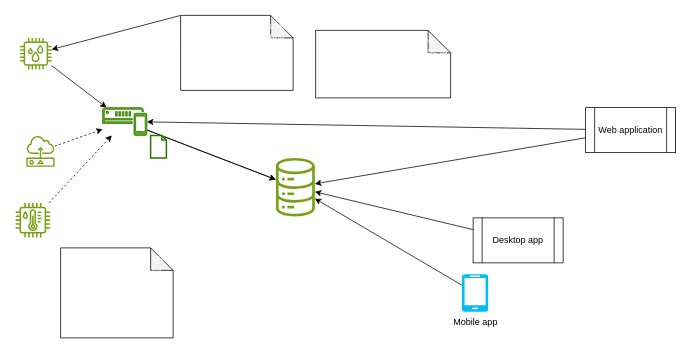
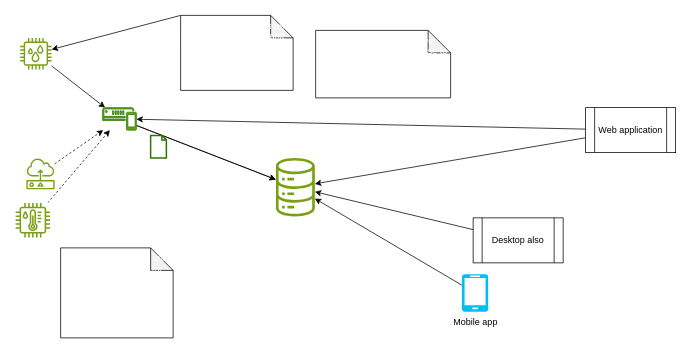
(36, 80) -> (36, 80)
(125, 122) -> (119, 119)
(40, 151) -> (40, 174)
(159, 169) -> (159, 169)
(518, 240) -> (518, 240)
